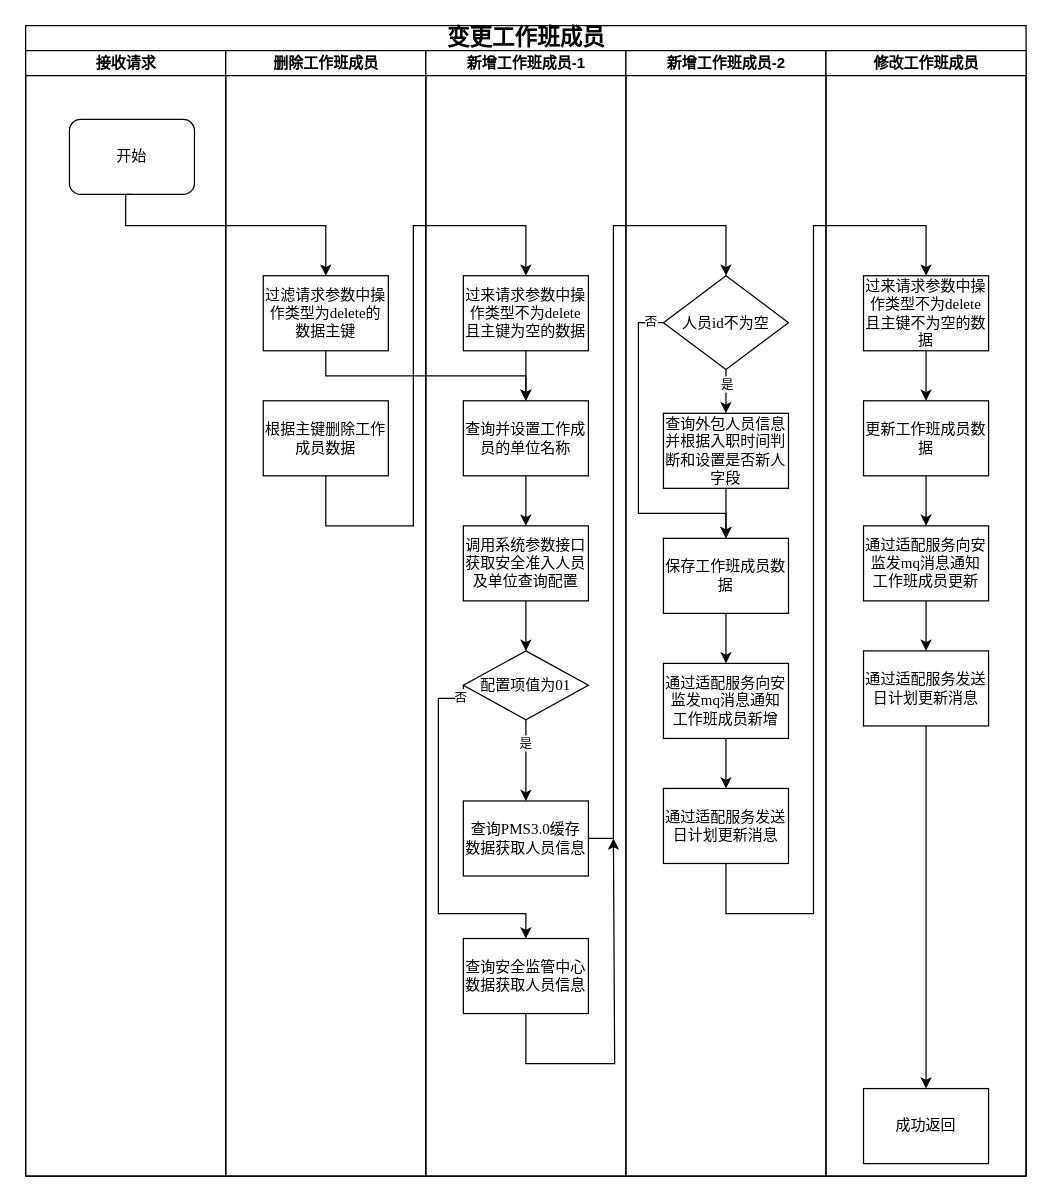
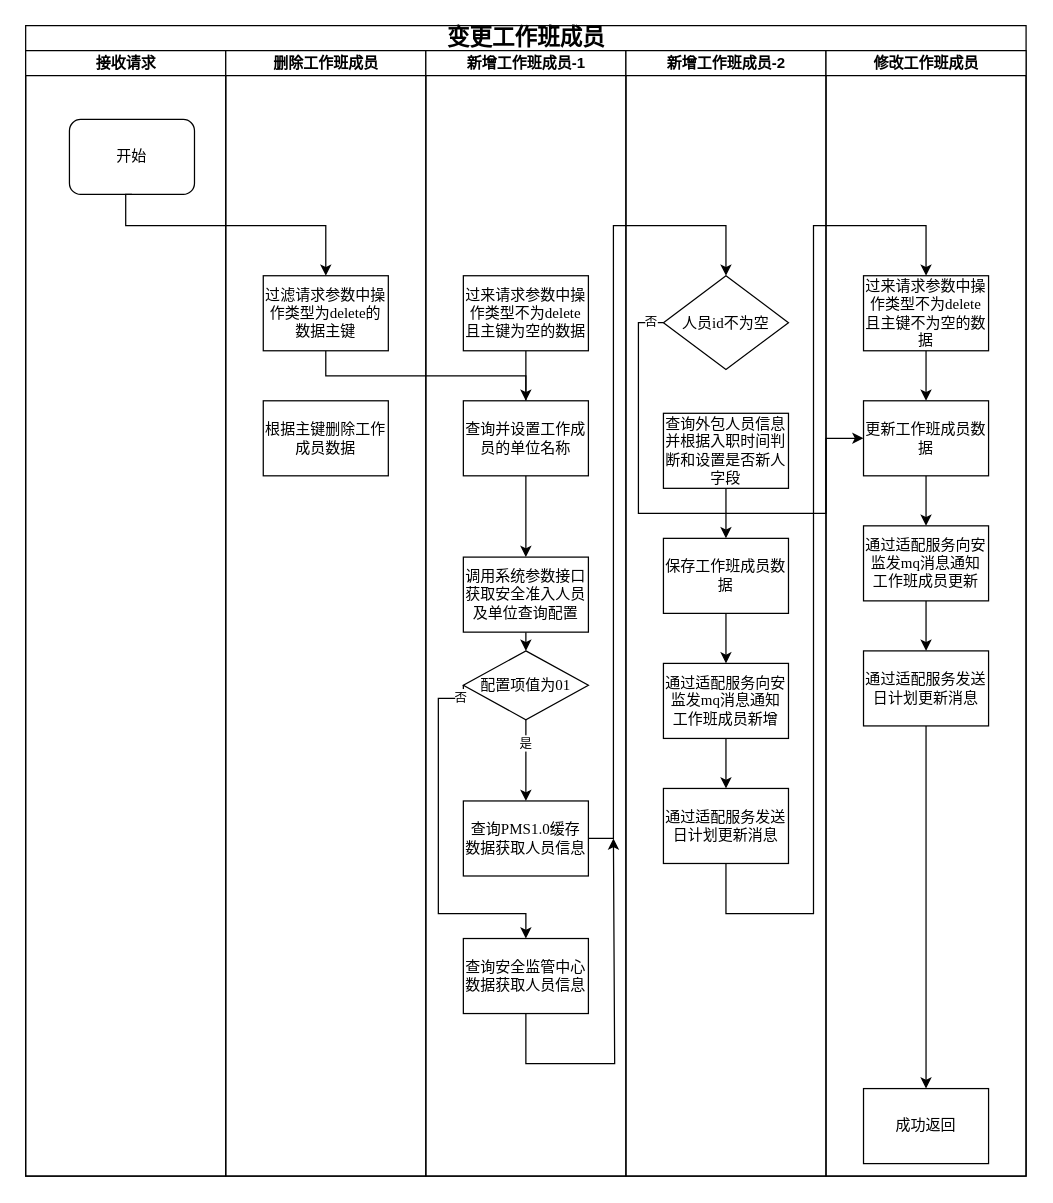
(413, 368) -> none
(526, 393) -> (526, 396)
(726, 393) -> none
(726, 511) -> (773, 513)
(526, 563) -> (526, 594)
(526, 838) -> (526, 838)
